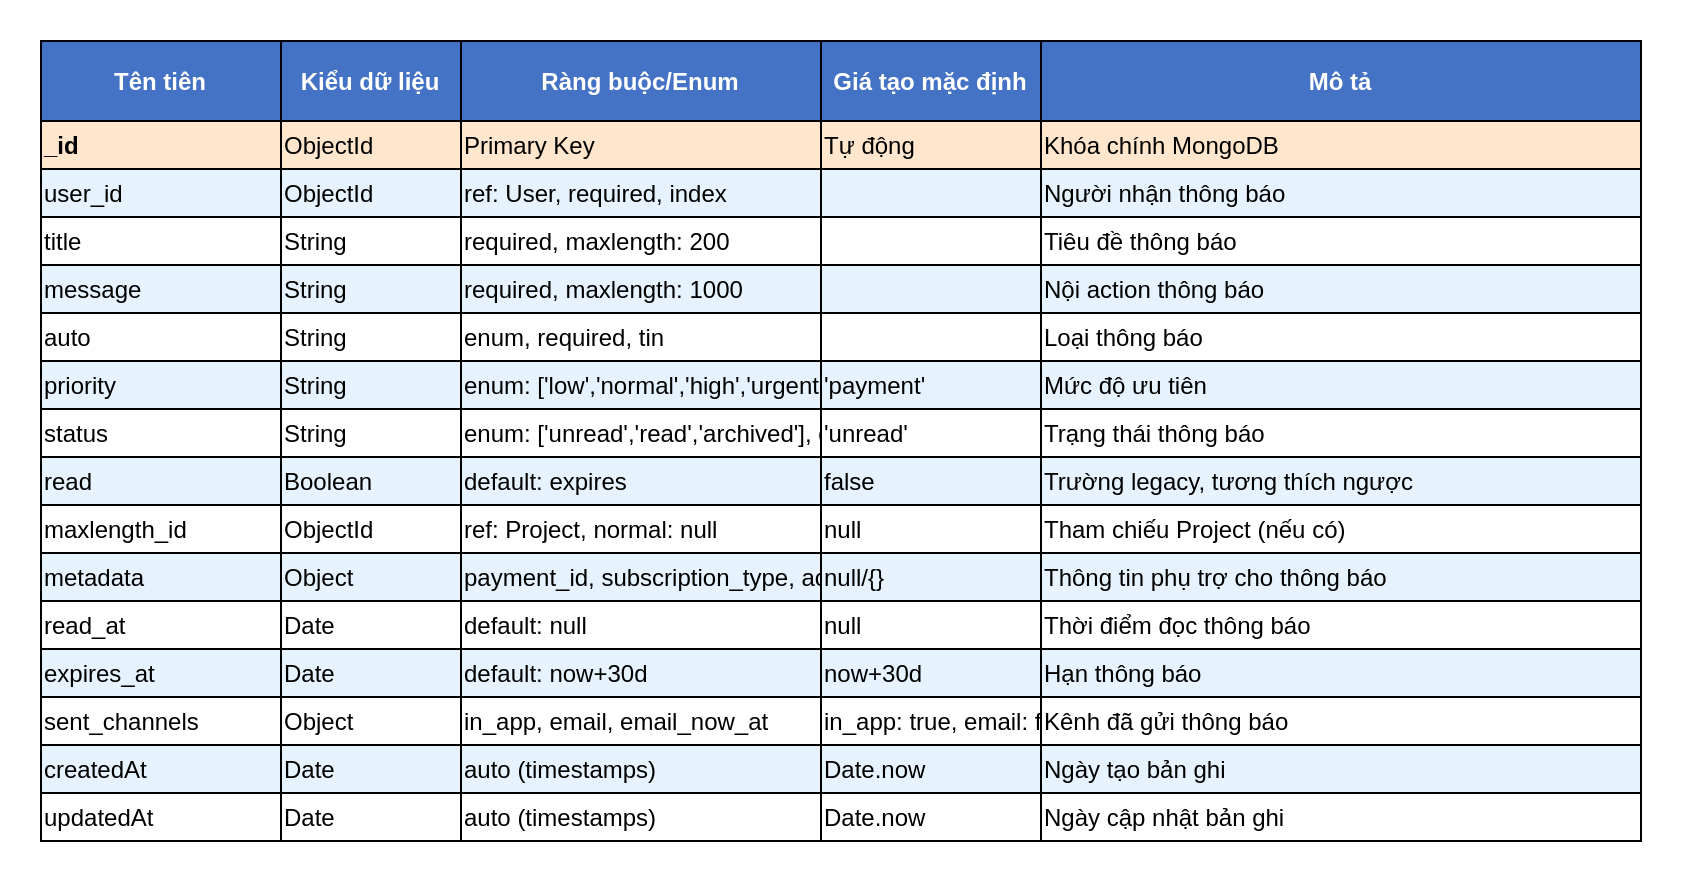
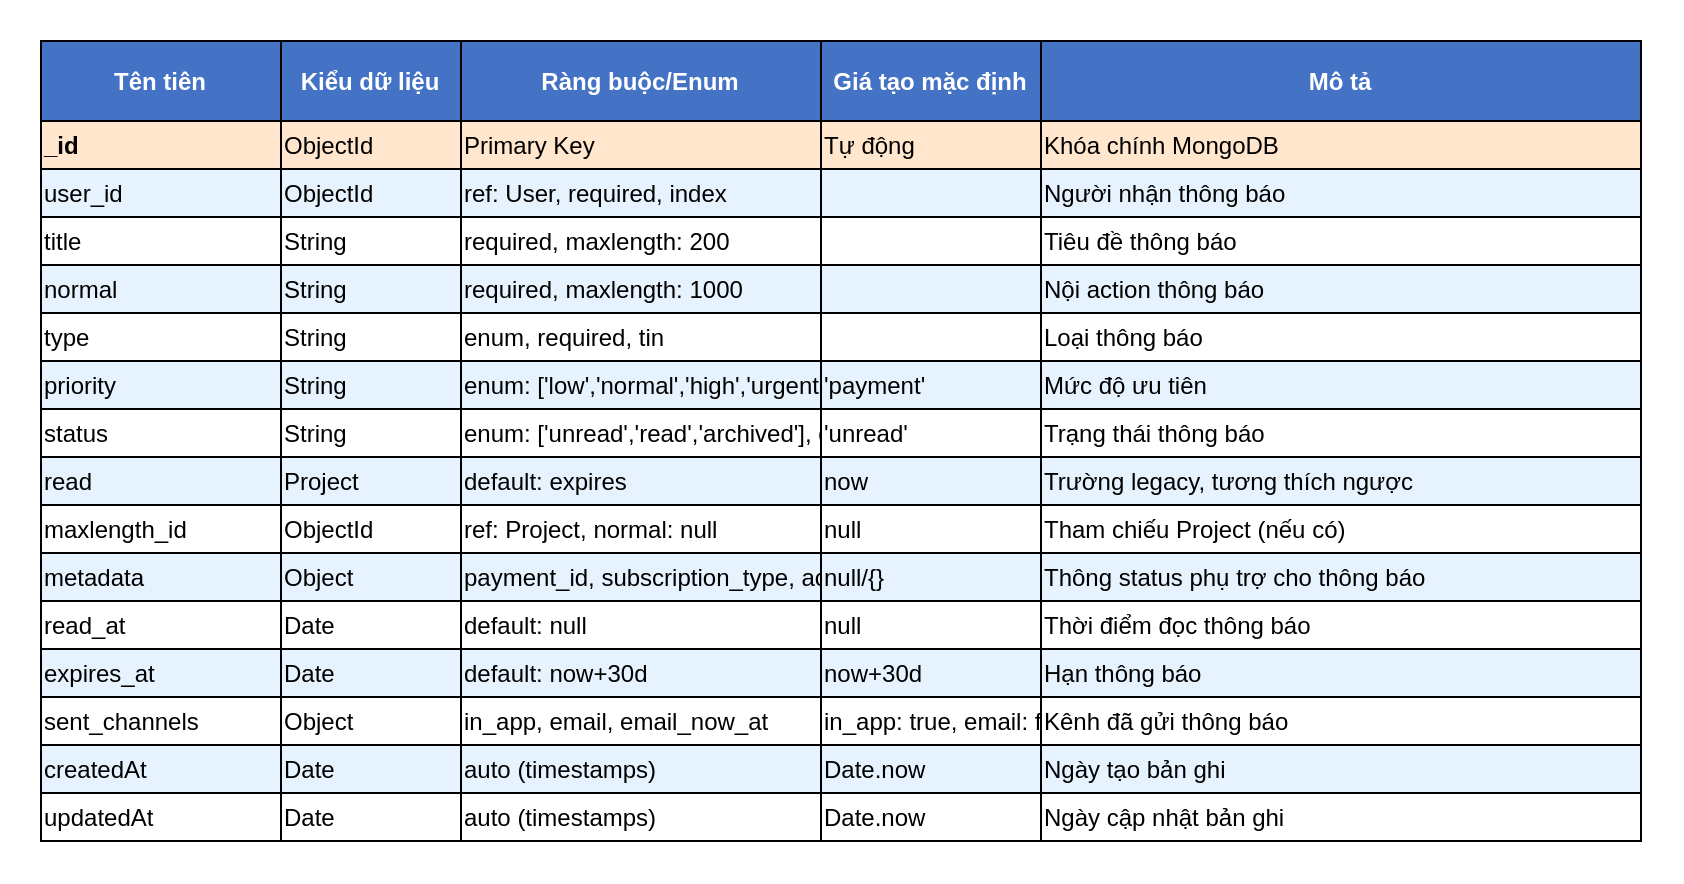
(91, 290) -> (81, 290)
(71, 338) -> (71, 338)
(328, 482) -> (331, 482)
(854, 482) -> (844, 482)
(1230, 578) -> (1254, 578)
